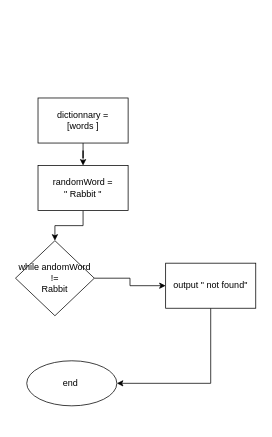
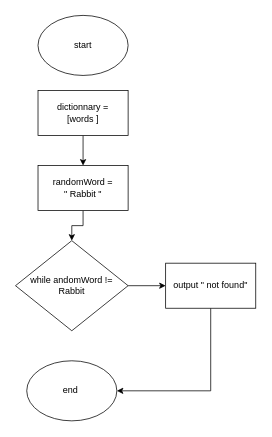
none -> (83, 45)
(83, 120) -> (83, 113)
(55, 278) -> (72, 285)
(72, 383) -> (72, 390)
